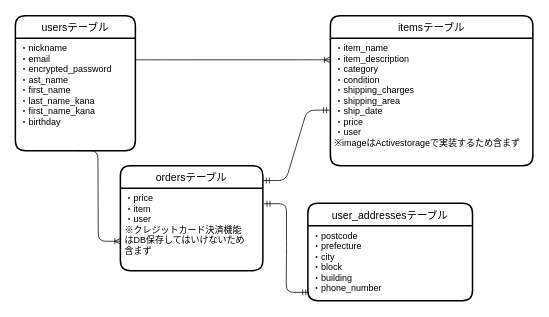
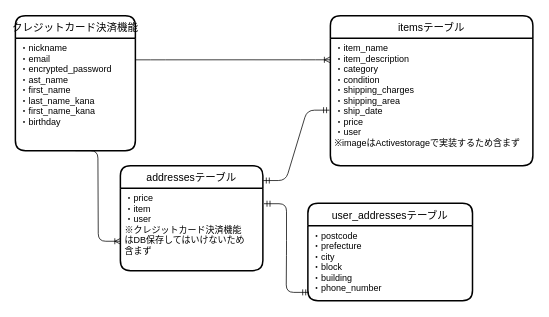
(75, 27) -> (75, 27)
(191, 177) -> (191, 177)
